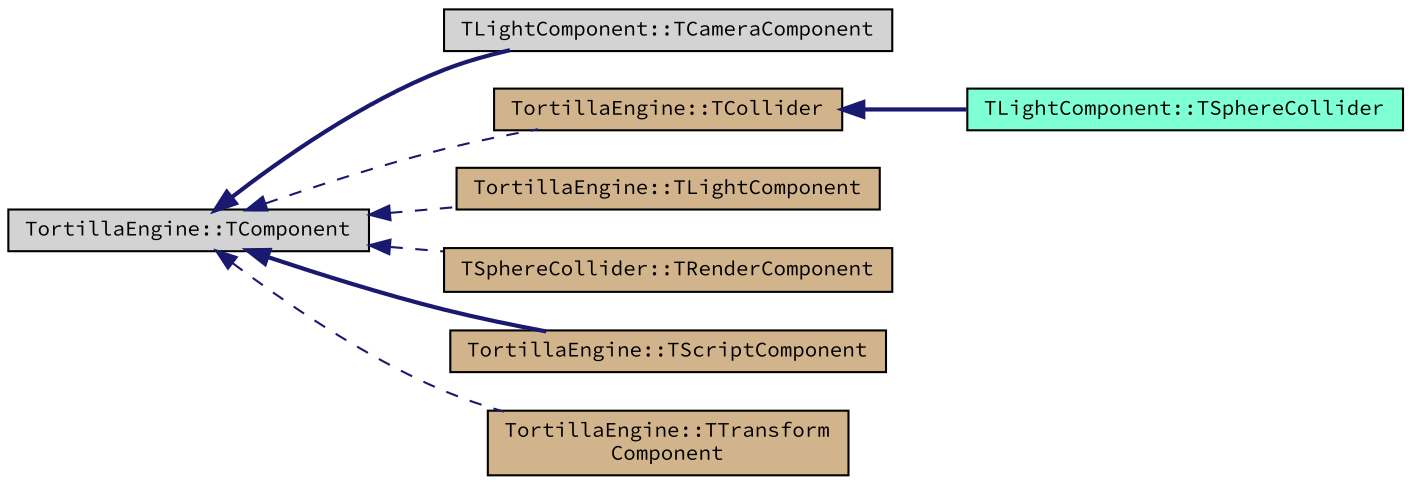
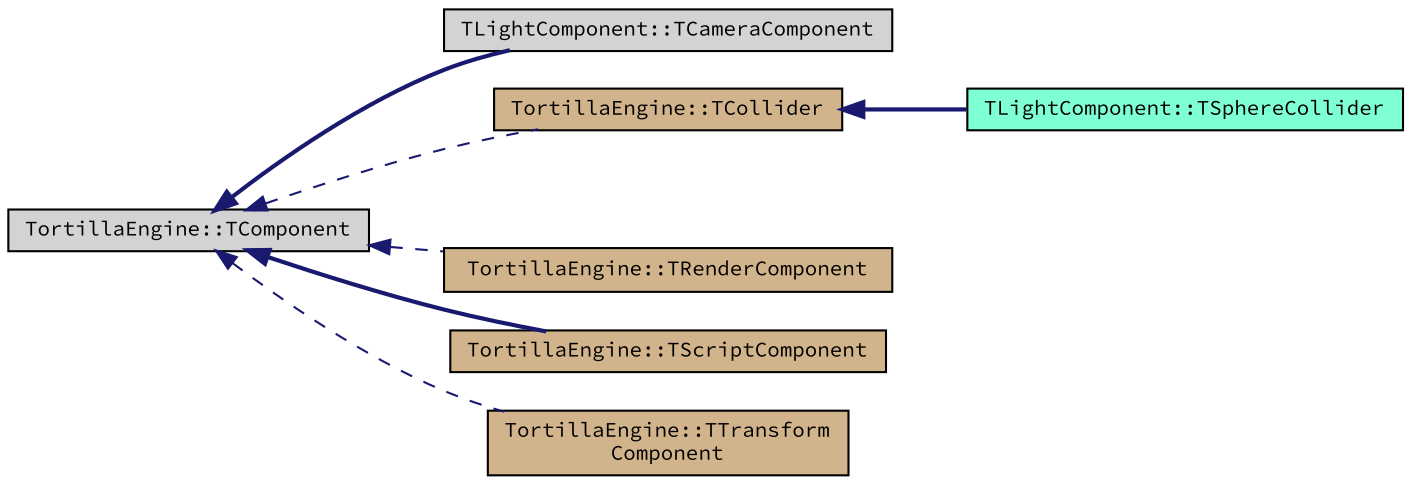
(668, 189) -> none
(668, 270) -> (668, 270)
